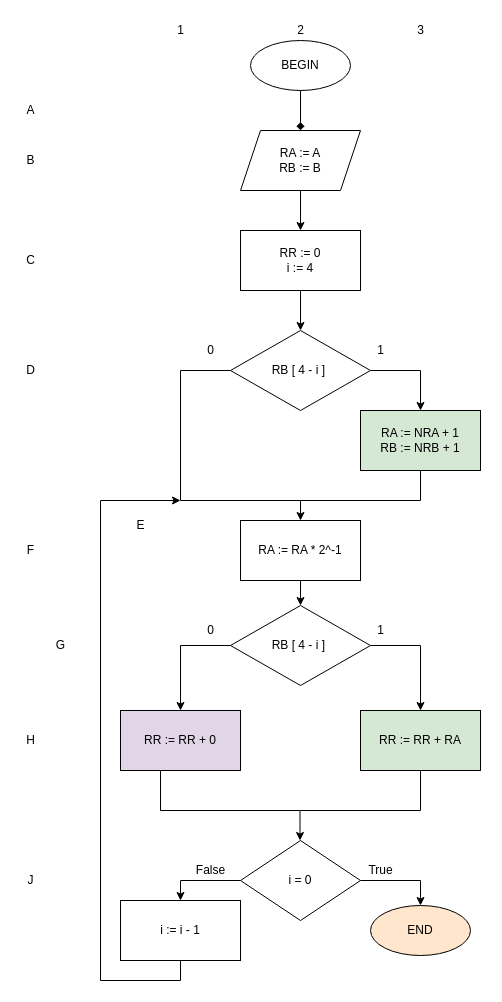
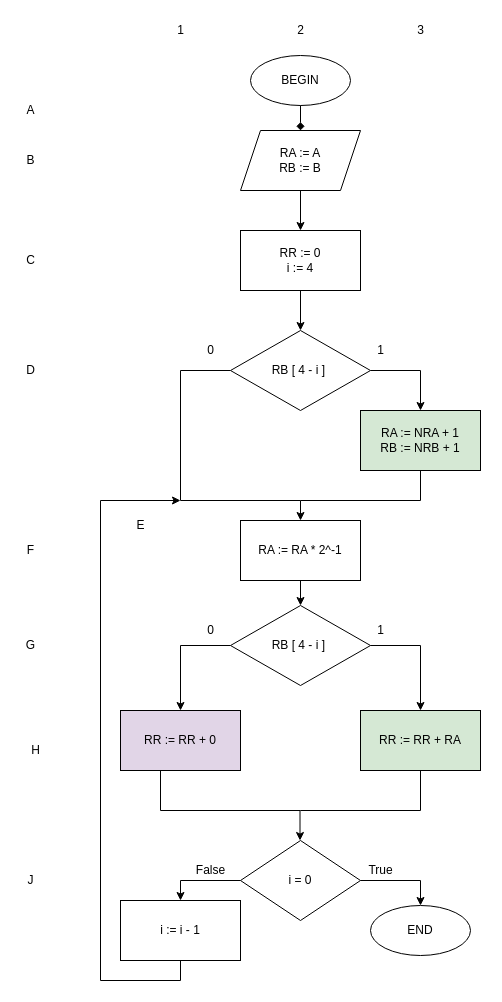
(301, 66) -> (301, 81)
(61, 646) -> (31, 646)
(31, 741) -> (36, 751)
(421, 931) -> (421, 931)
